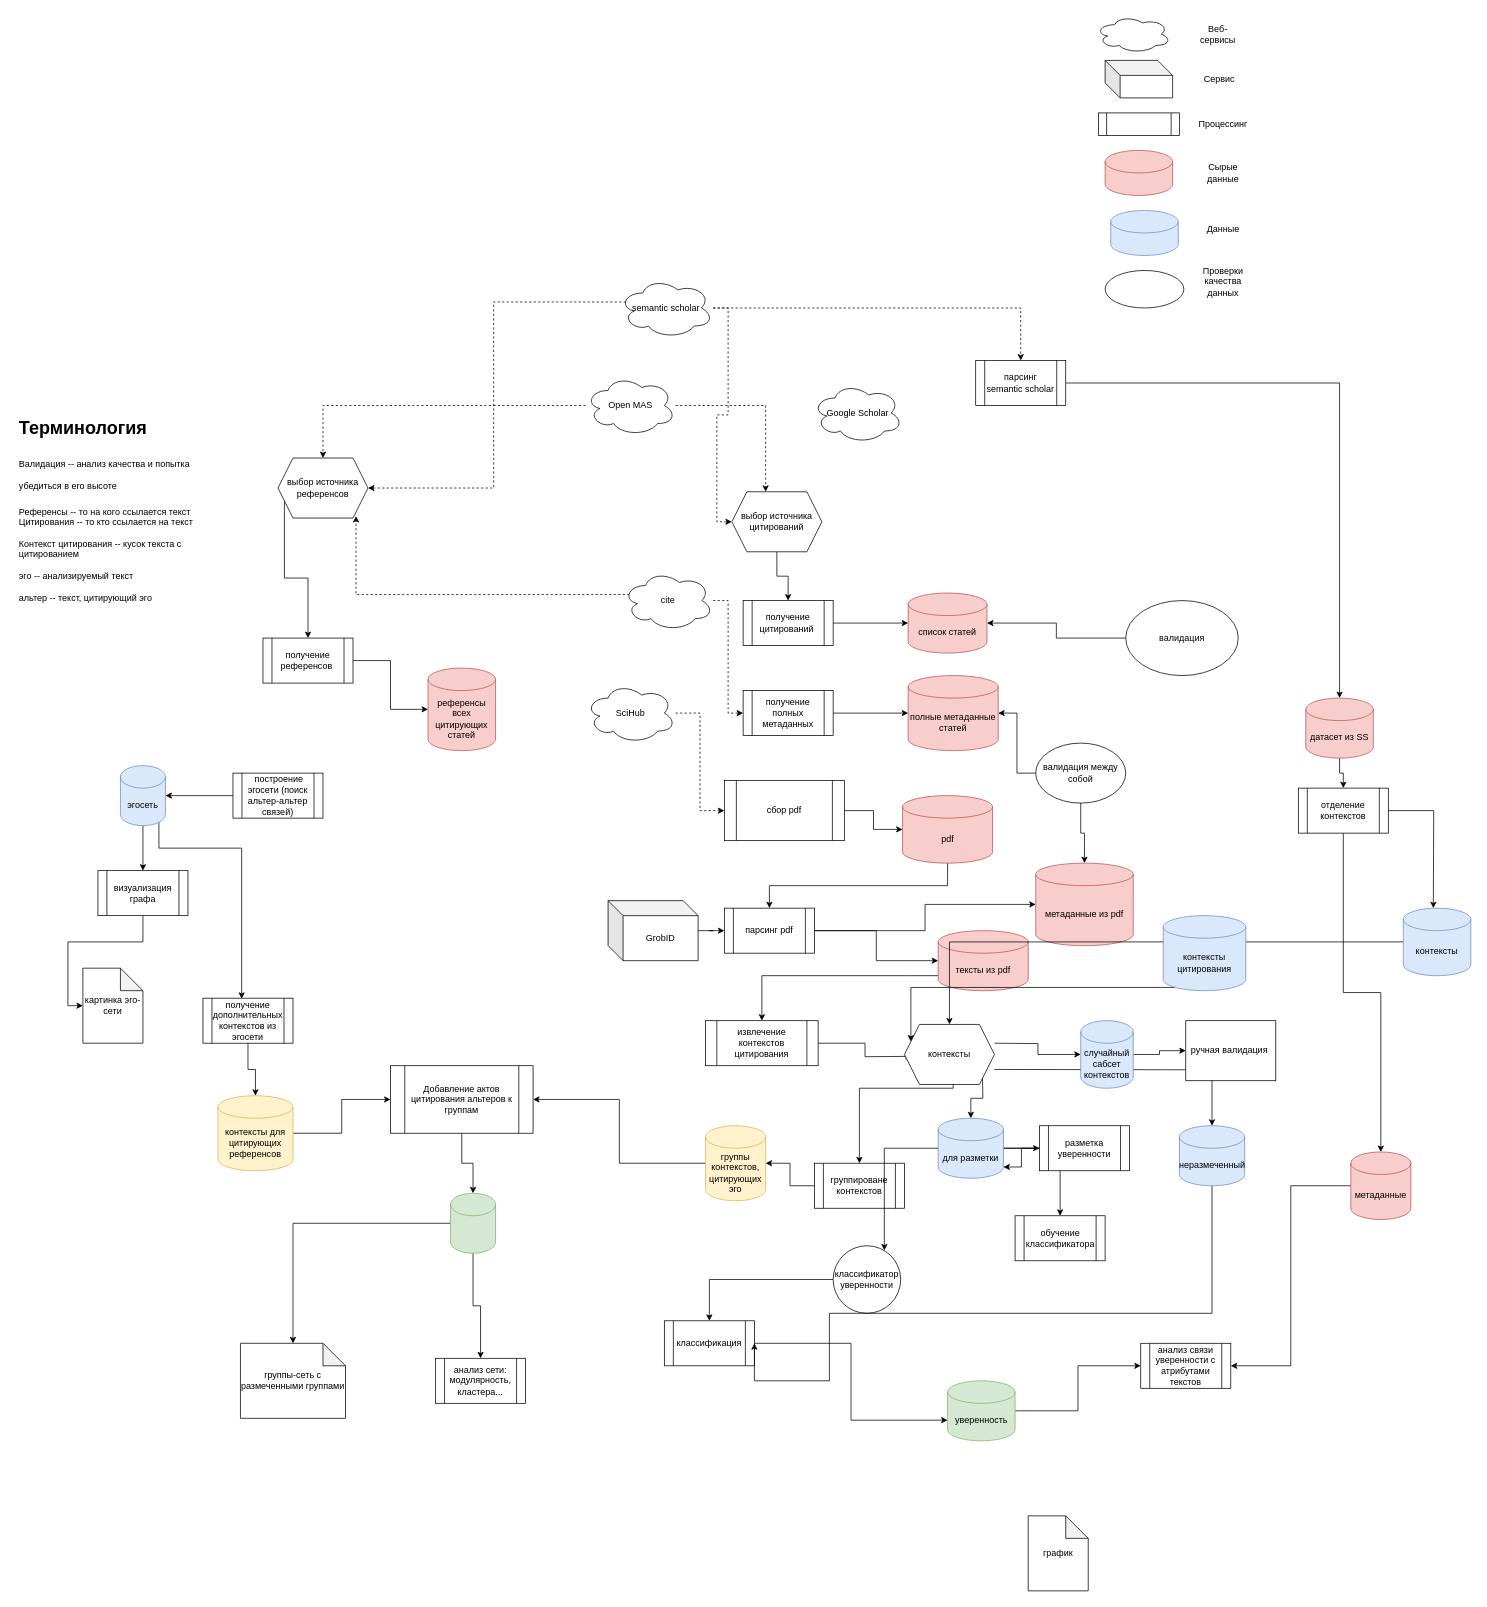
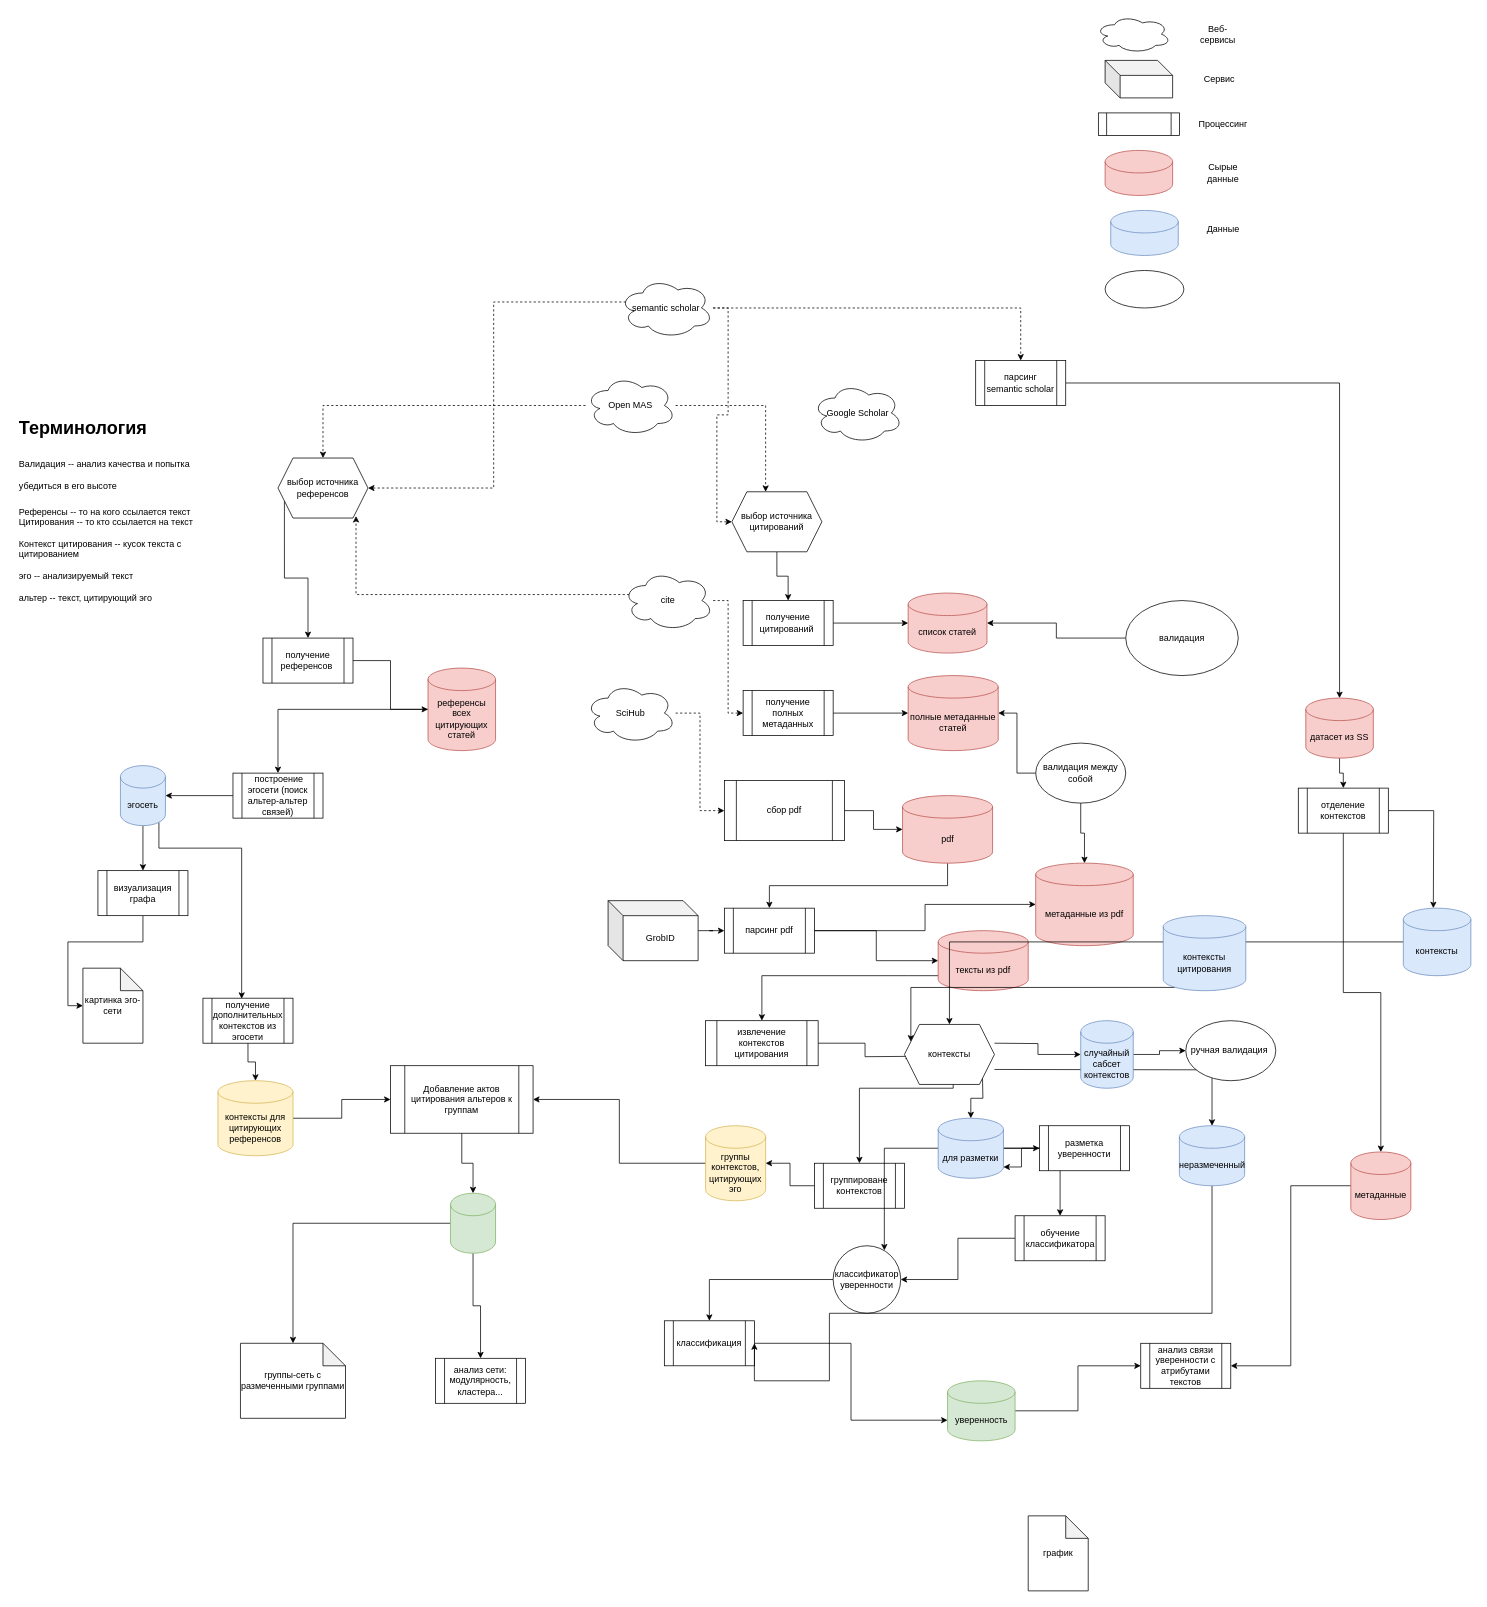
(1223, 282) -> none
none -> (332, 709)
(1230, 1050) -> (1230, 1050)
(255, 1133) -> (255, 1118)
none -> (986, 1238)
